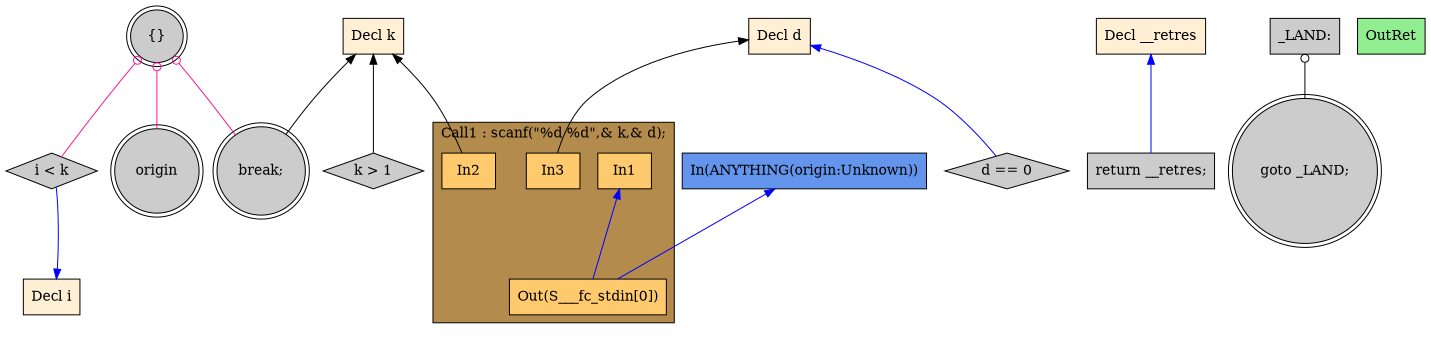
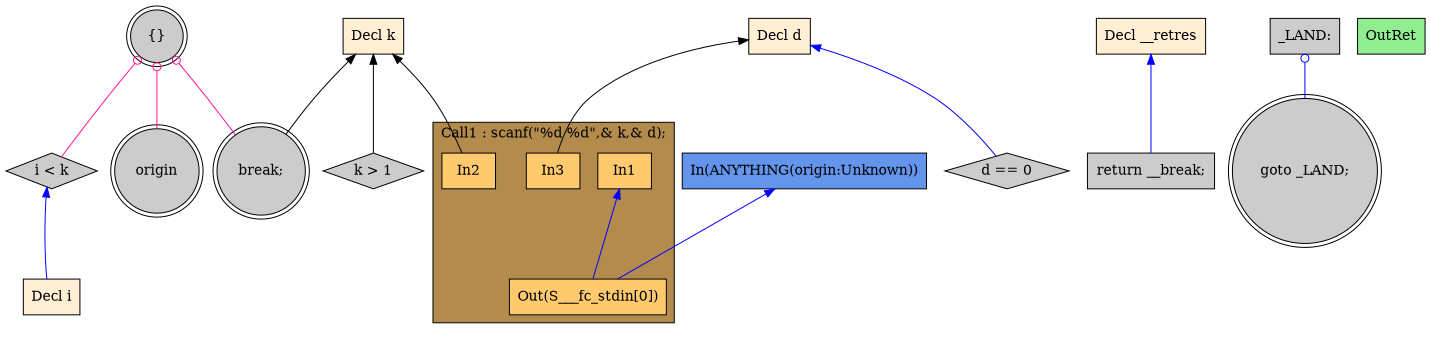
(1305, 81) -> (1305, 81)
(1151, 171) -> (1151, 171)
(58, 228) -> (45, 238)
